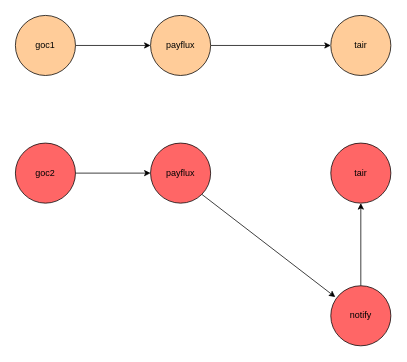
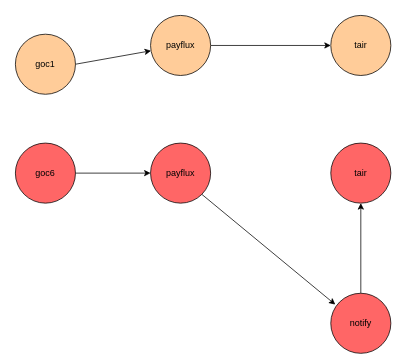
(45, 45) -> (45, 64)
(45, 173) -> (45, 173)
(360, 315) -> (360, 323)
